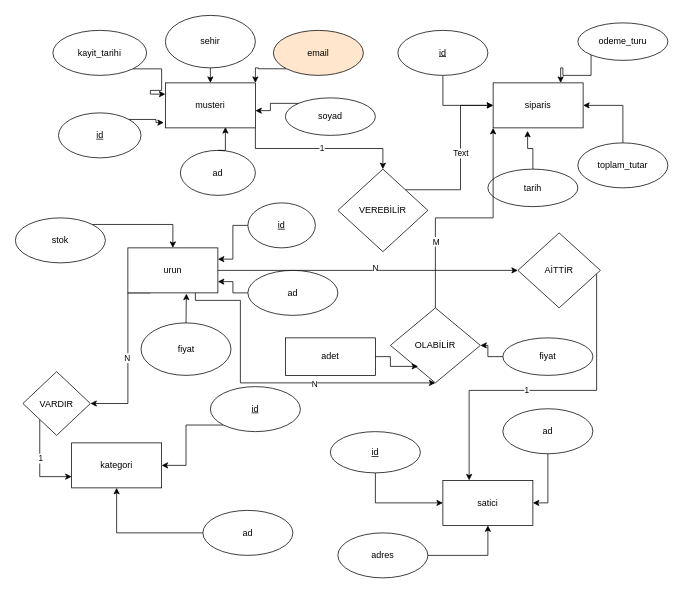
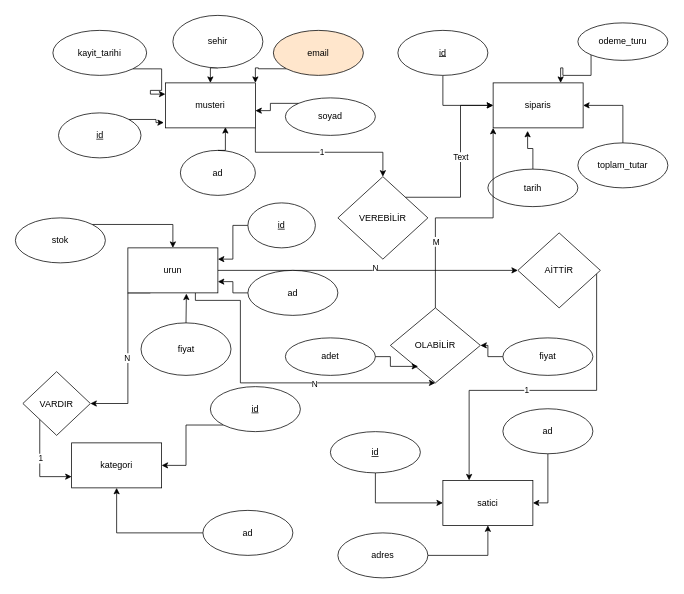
(210, 42) -> (218, 42)
(383, 210) -> (383, 218)
(330, 357) -> (330, 357)
